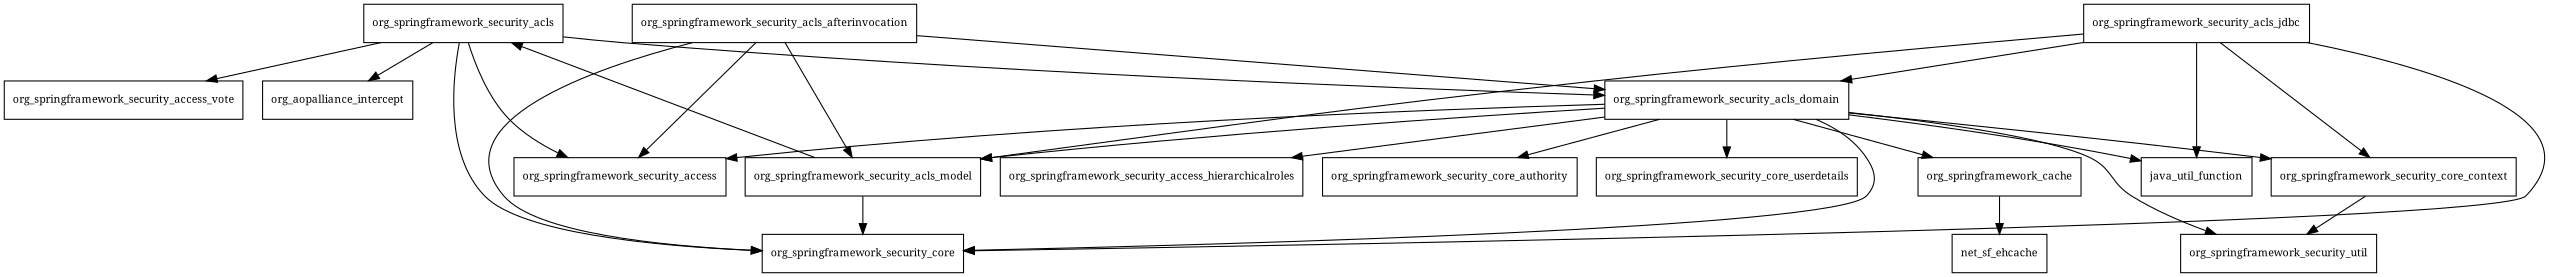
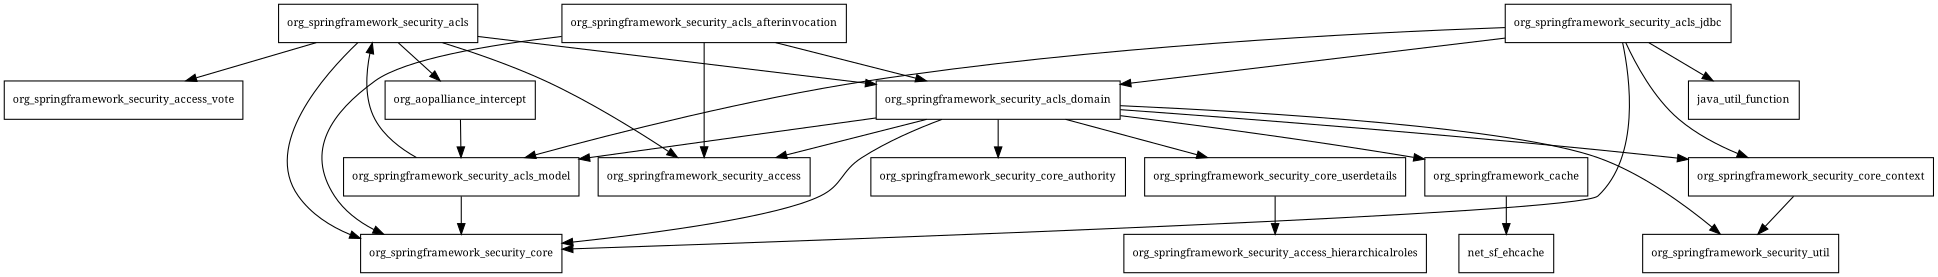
(816, 95) -> (461, 133)
(1990, 134) -> none
(1454, 137) -> (1275, 210)
